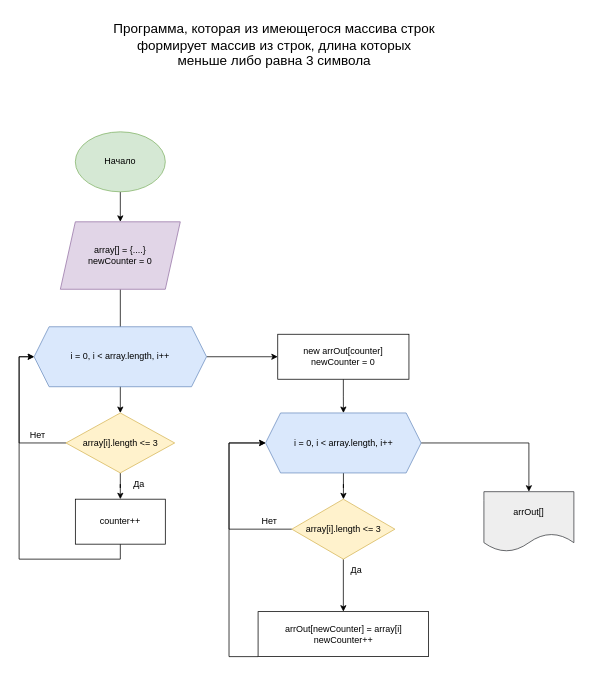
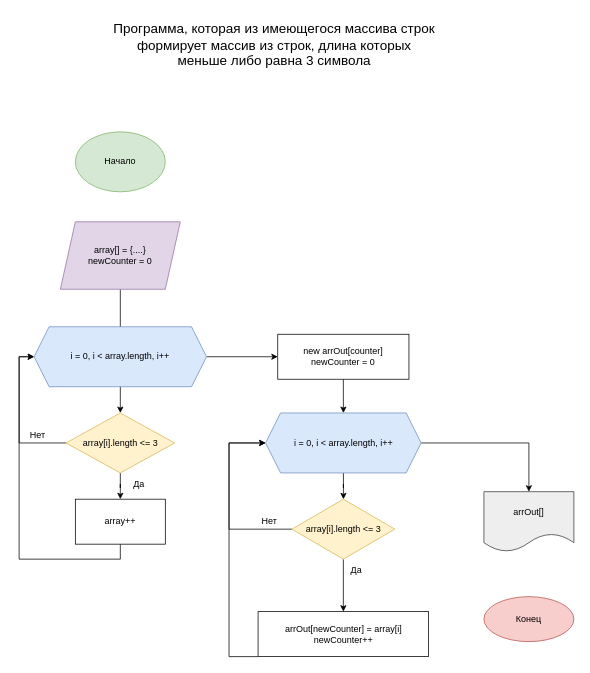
(120, 204) -> none
(120, 522) -> (120, 522)
none -> (529, 619)
